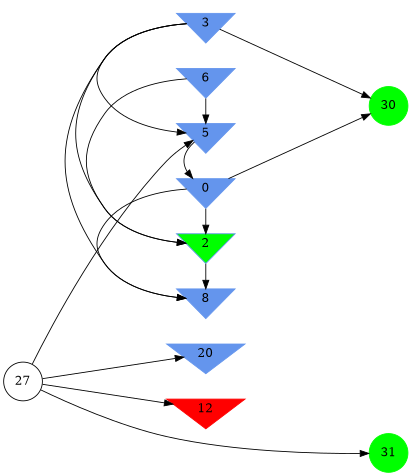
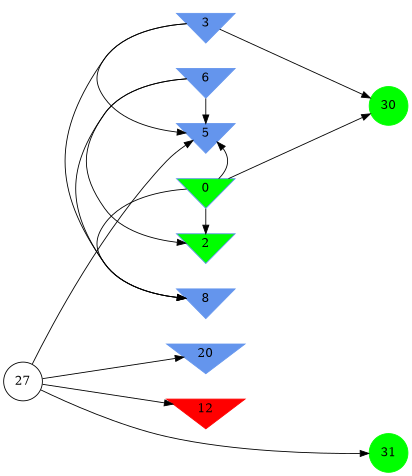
(76, 129) -> none
(185, 156) -> (227, 164)
(206, 189) -> (206, 189)
(206, 272) -> (76, 184)
